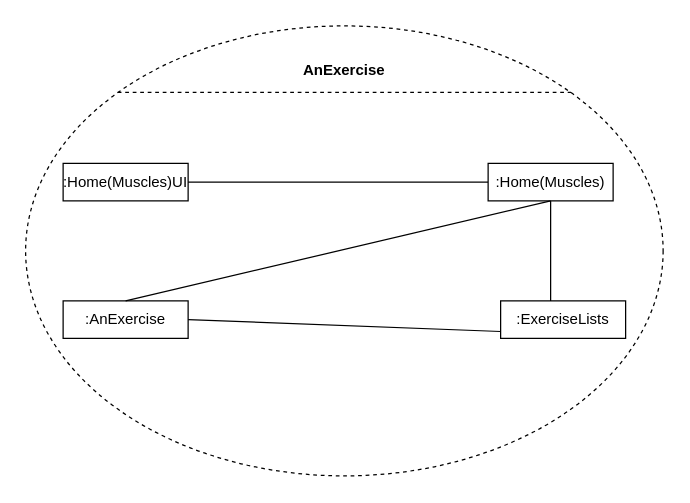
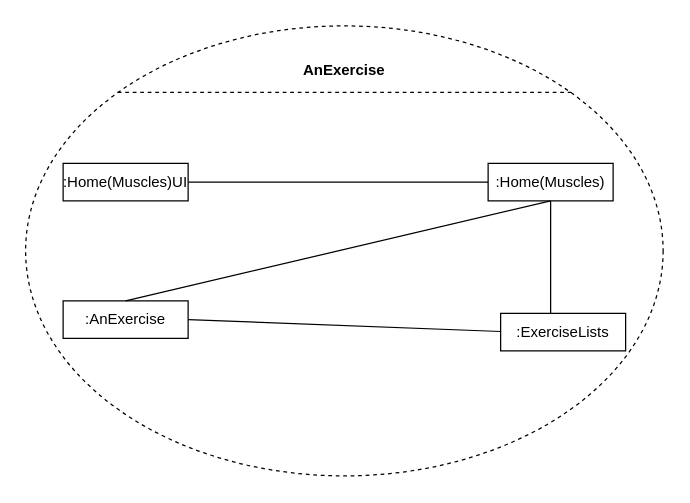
(563, 319) -> (563, 332)
